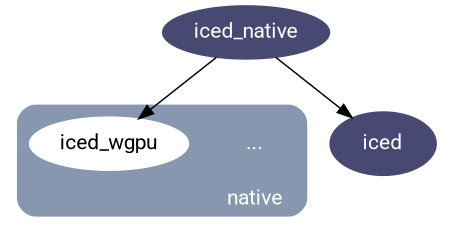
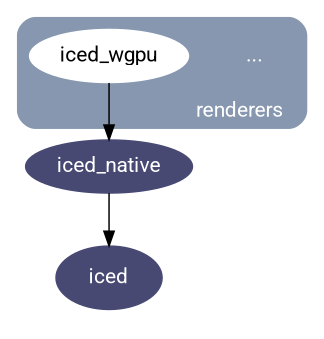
(184, 83) -> (109, 104)
(261, 199) -> (245, 111)
